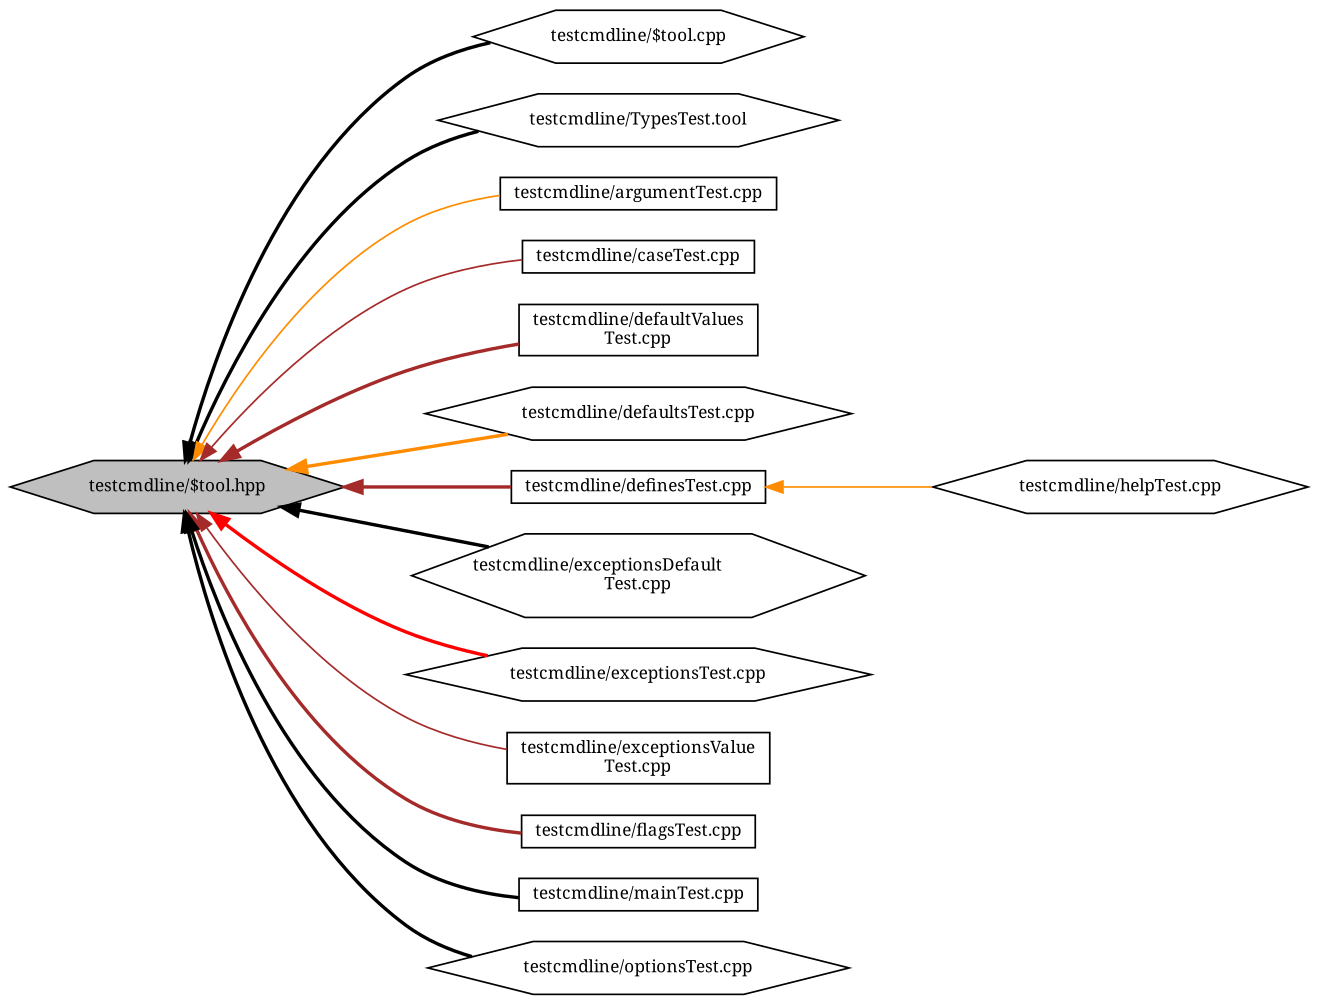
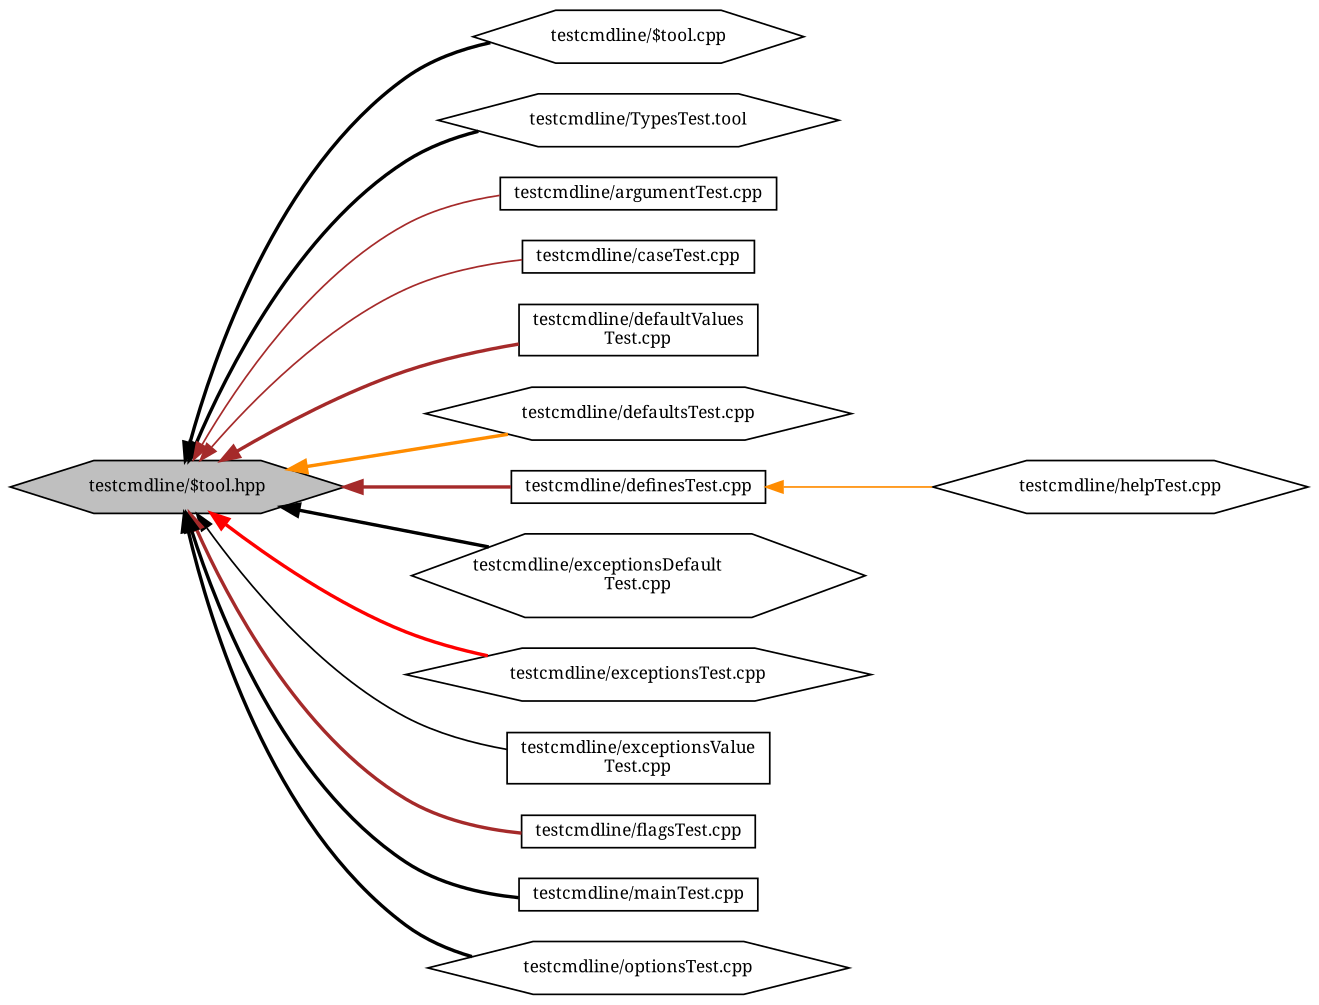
(324, 286) -> (324, 286)
(336, 669) -> (336, 669)
